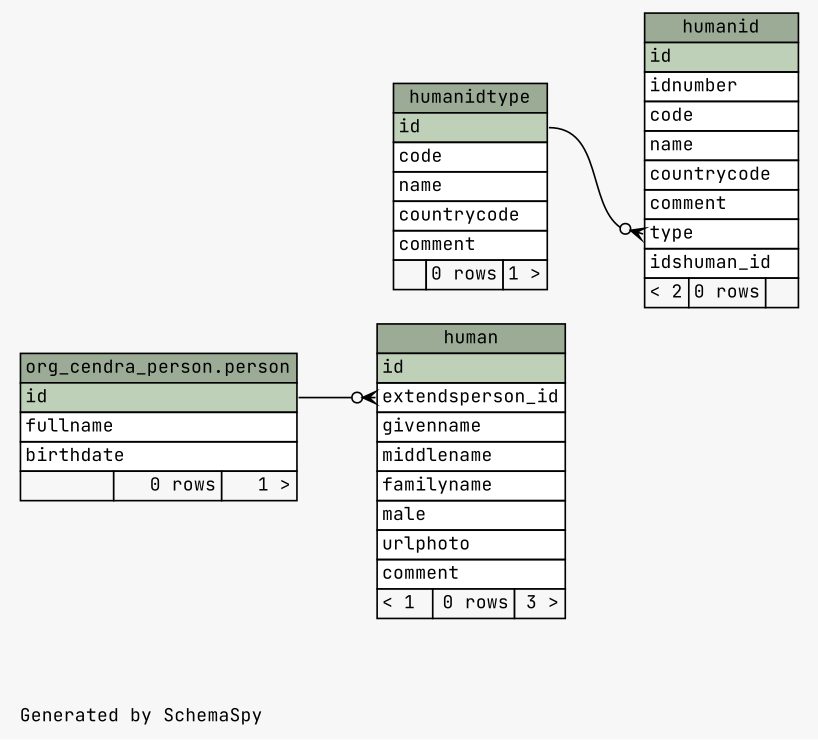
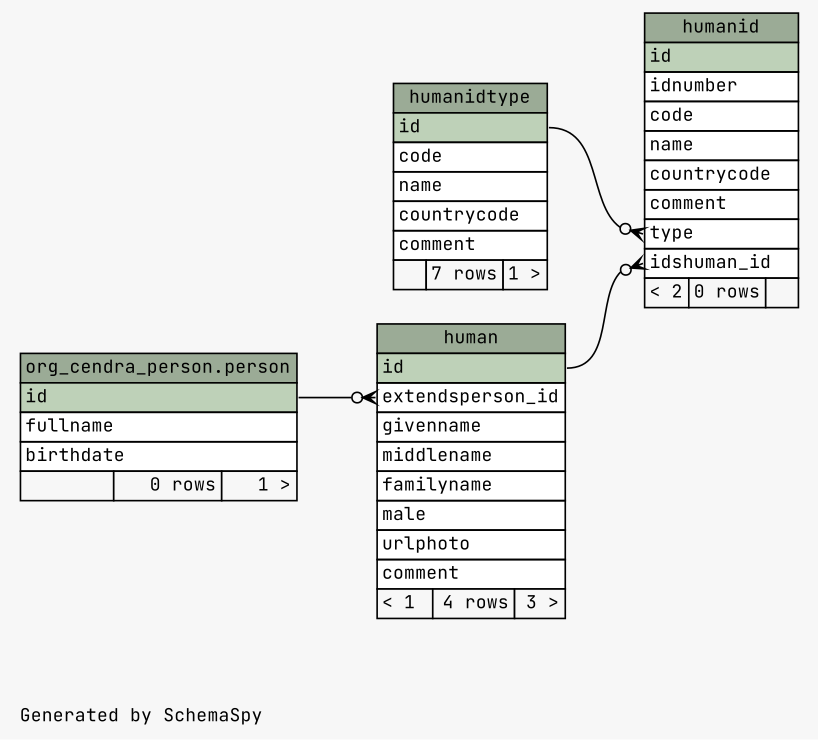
(465, 274) -> (465, 274)
none -> (603, 328)
(476, 603) -> (476, 603)
